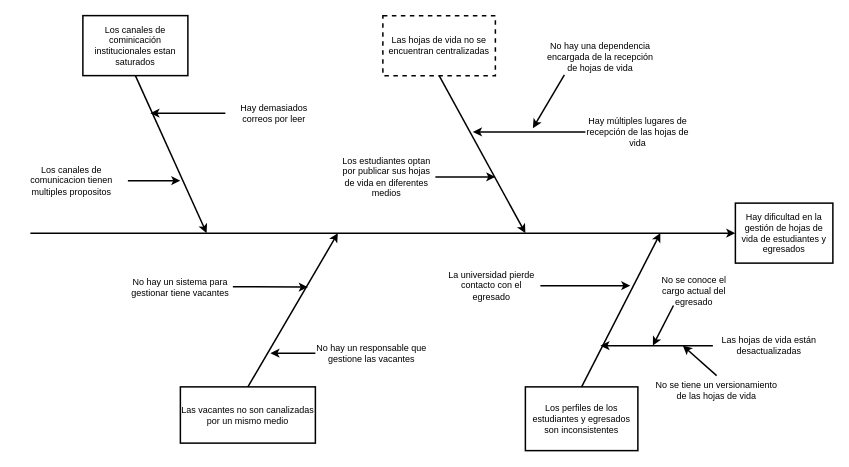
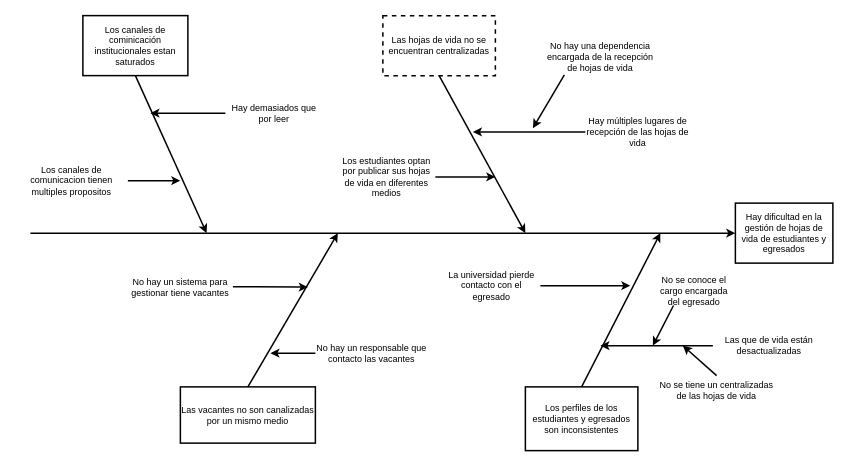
(274, 113) -> (274, 113)
(694, 291) -> (694, 291)
(769, 345) -> (769, 345)
(372, 353) -> (372, 353)
(717, 390) -> (717, 390)
